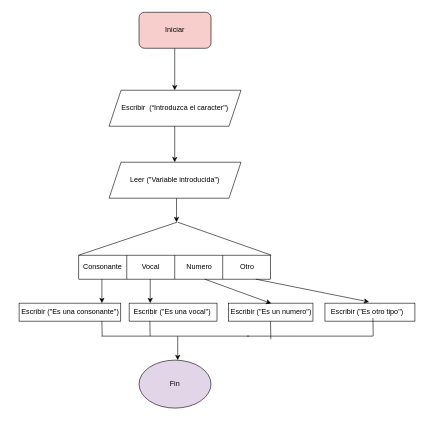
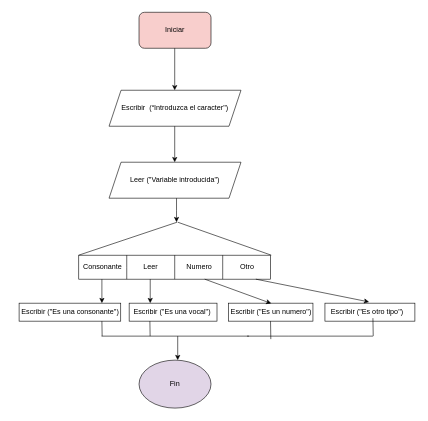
(151, 267) -> (151, 267)
